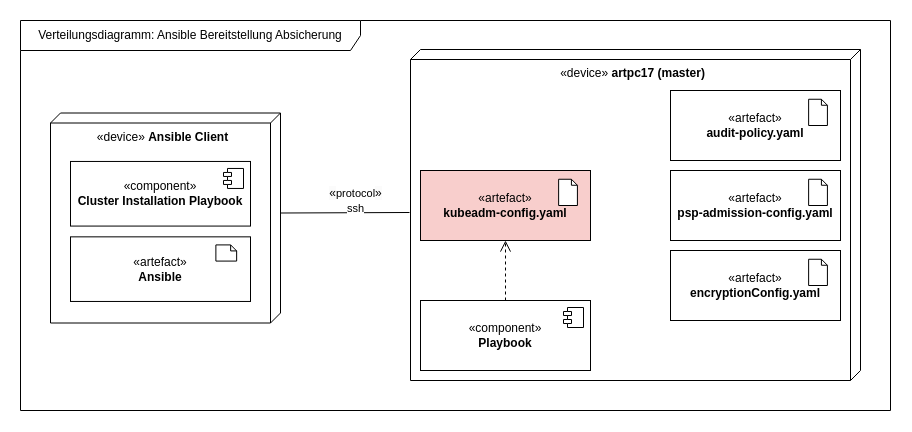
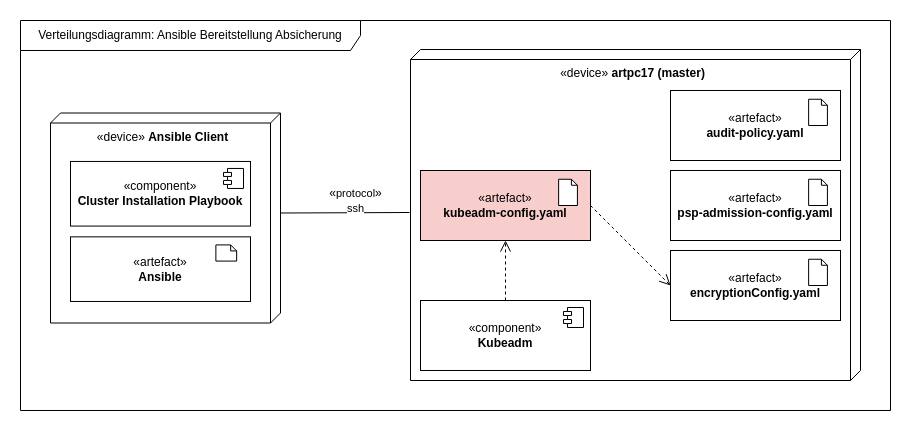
none -> (630, 245)
(506, 336) -> (506, 336)
